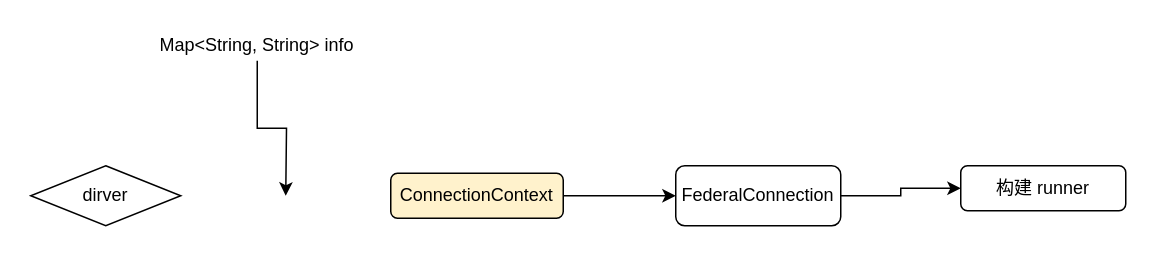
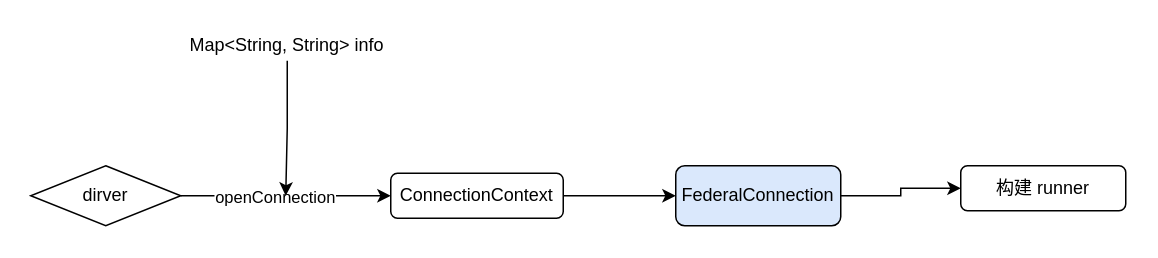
(257, 46) -> (287, 46)
none -> (281, 196)
(477, 196) -> (477, 196)
(758, 196) -> (758, 196)
